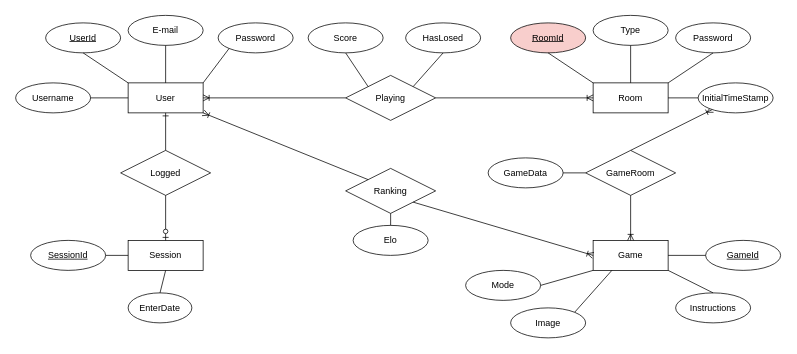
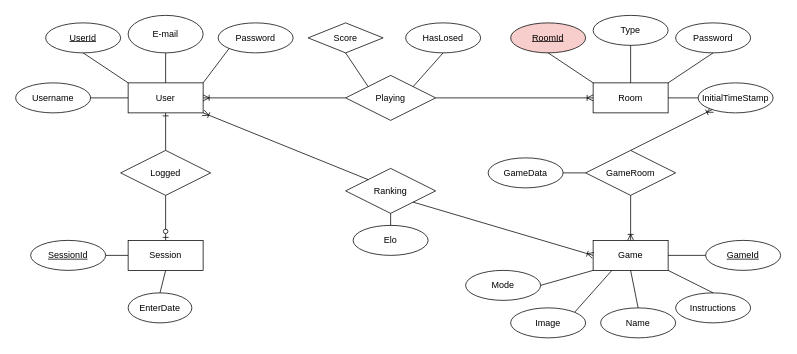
(165, 30) -> (165, 34)
(345, 38) -> (345, 38)
none -> (634, 289)
none -> (638, 323)
